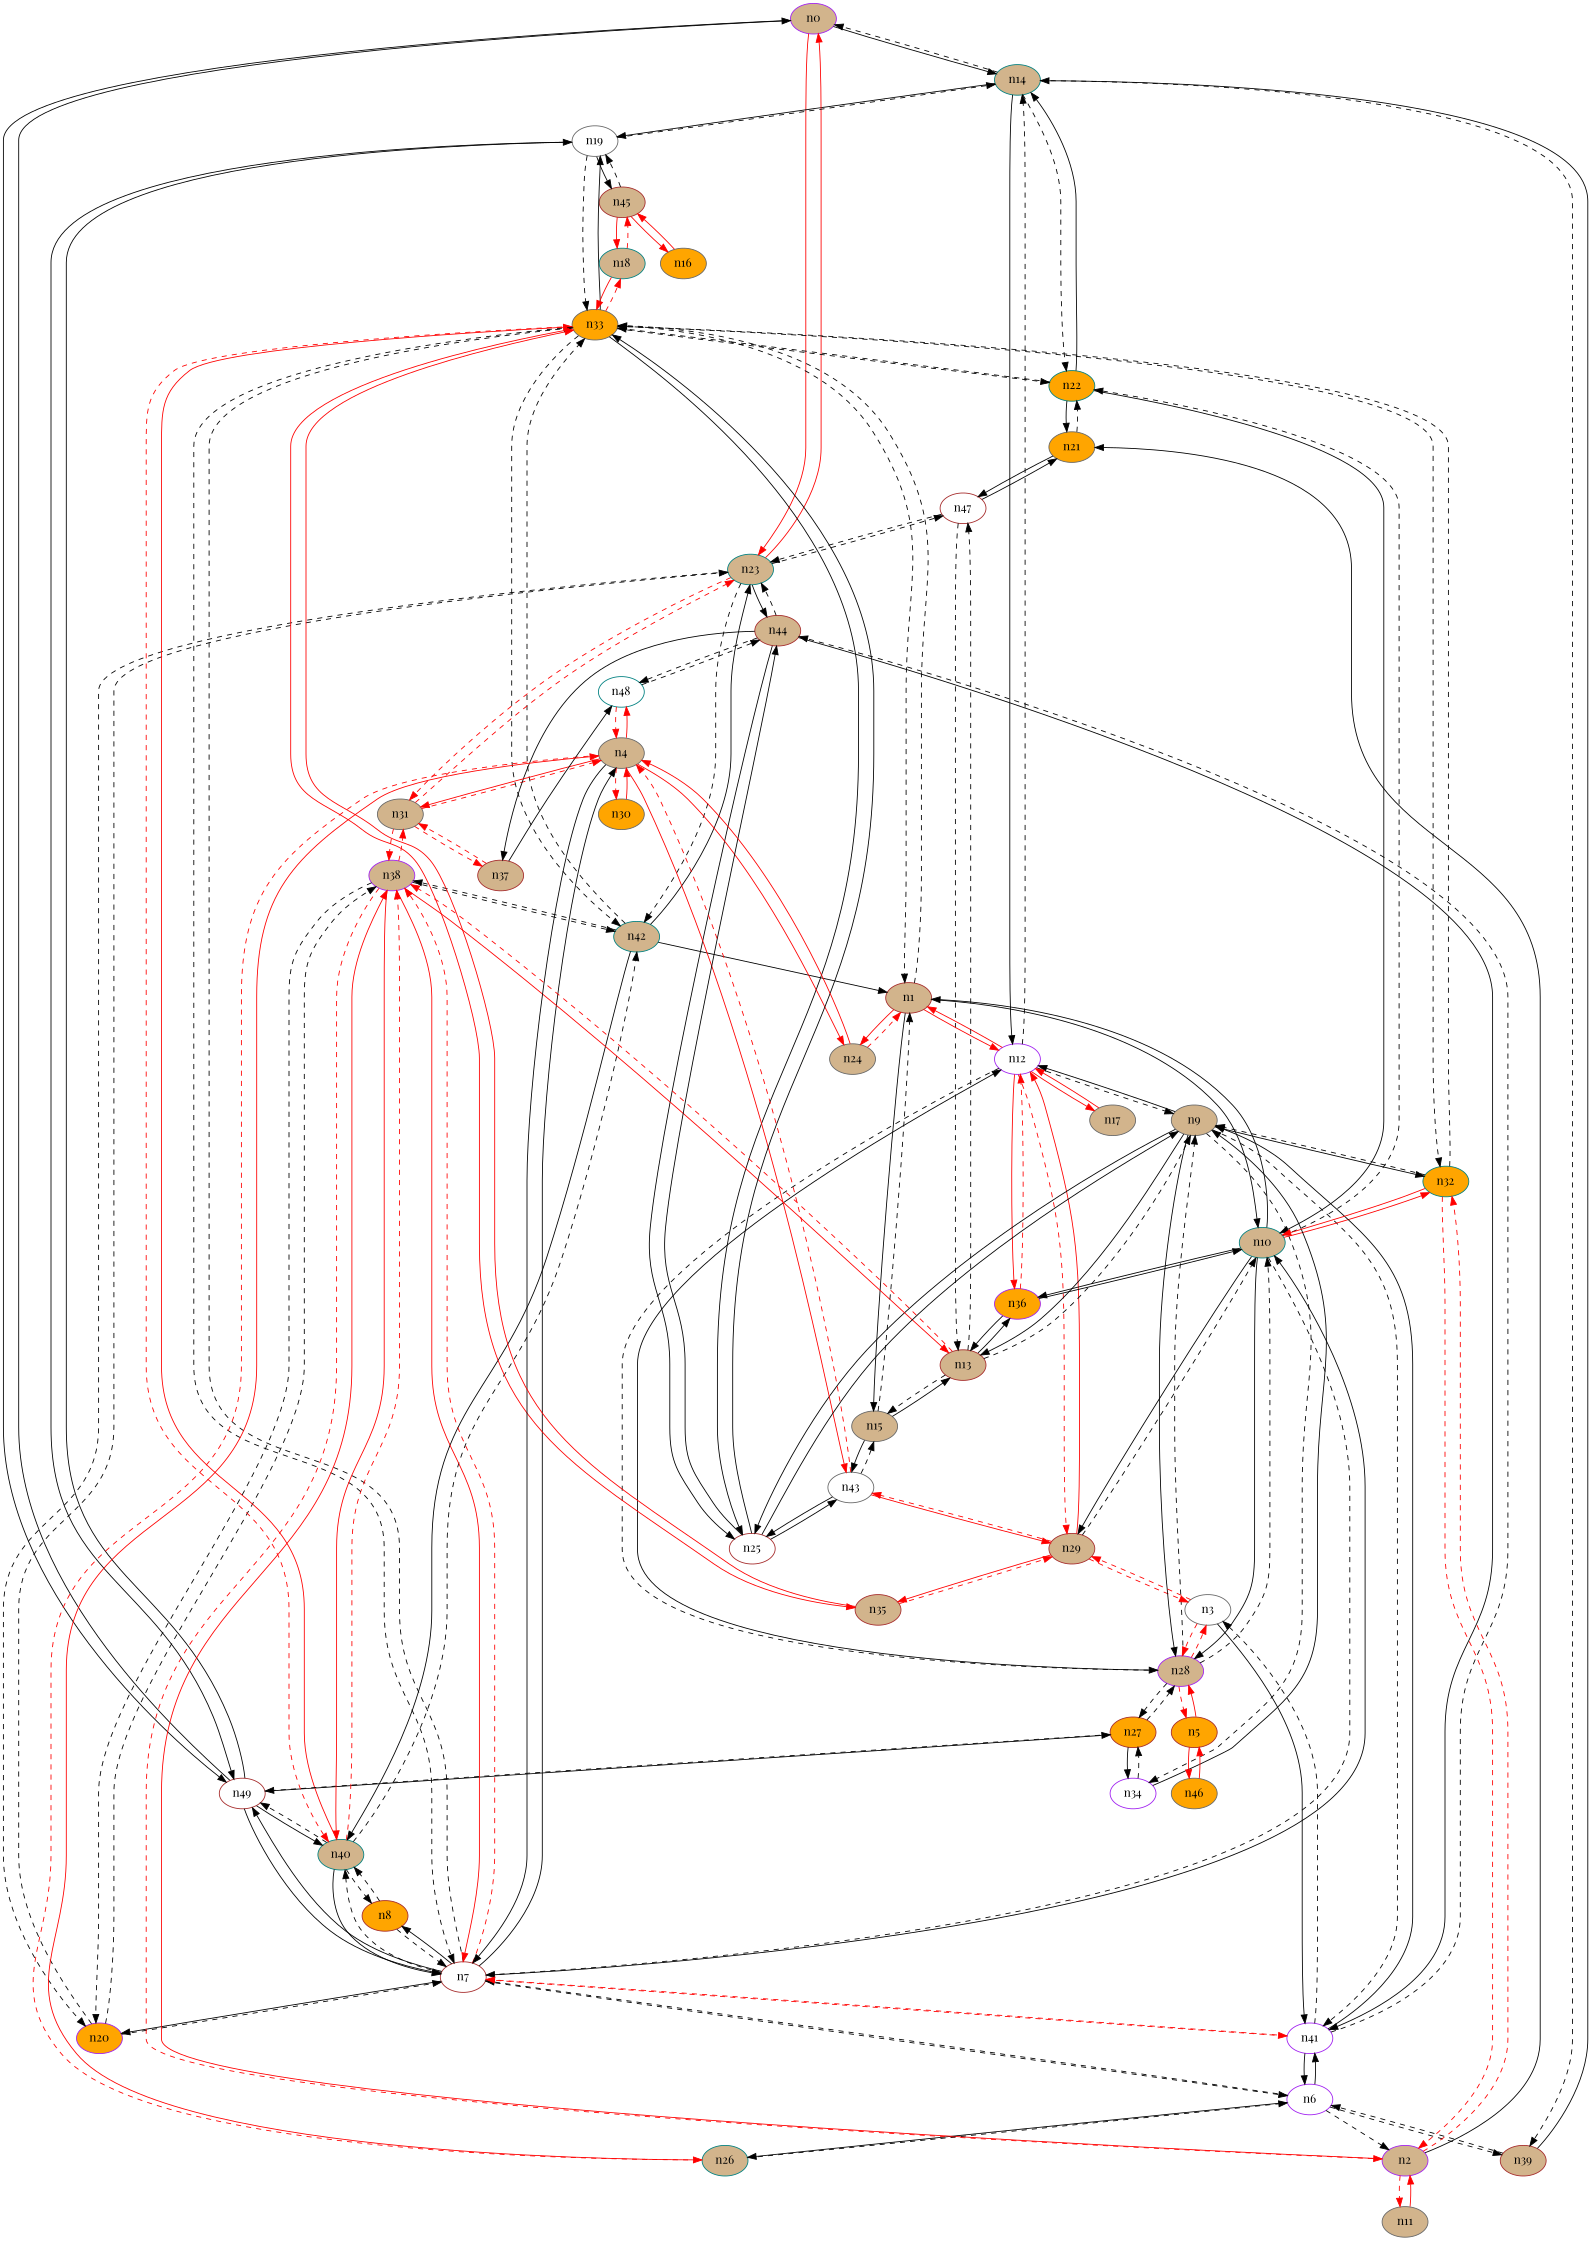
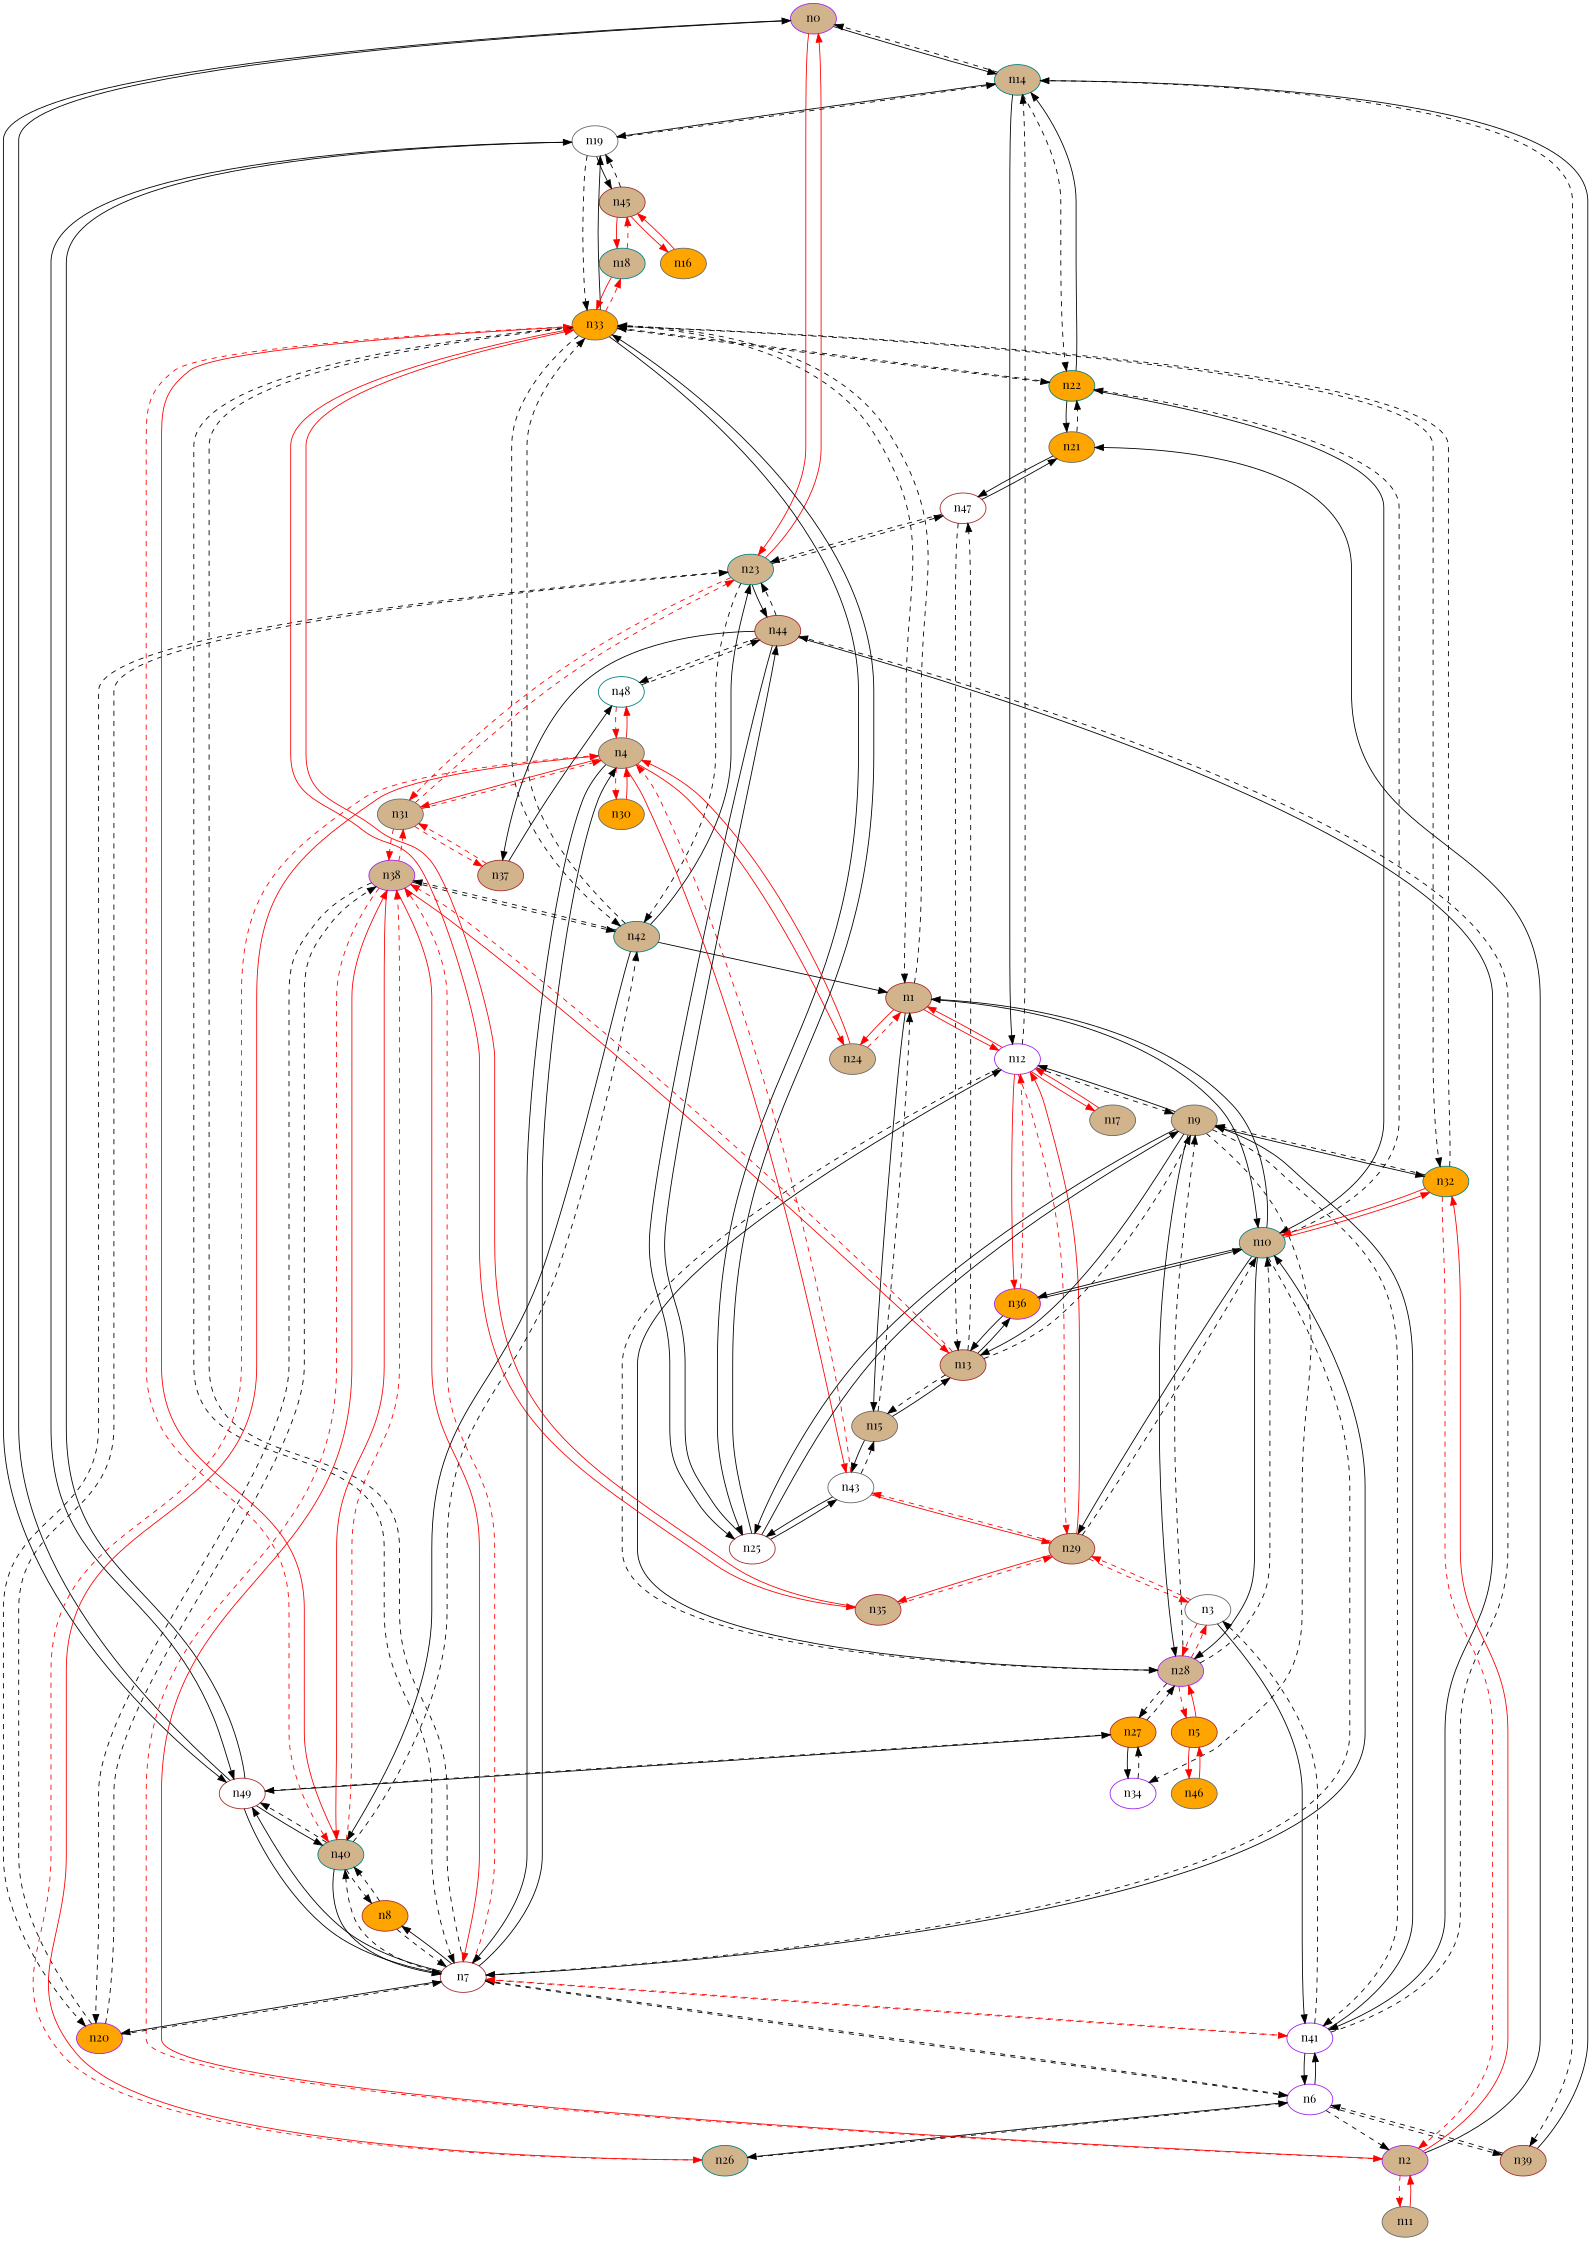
(1318, 1483) -> none
(1503, 1691) -> (1503, 1691)
